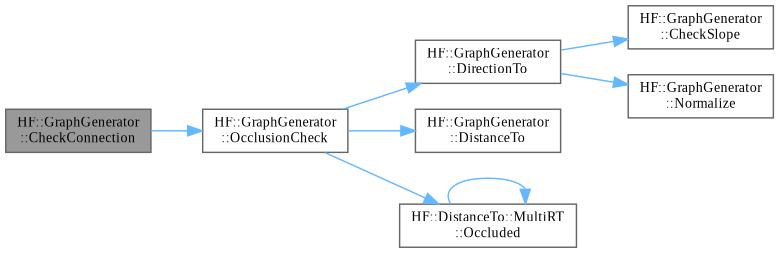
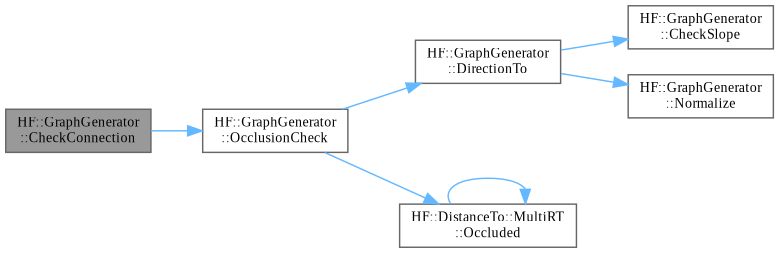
(488, 131) -> none
